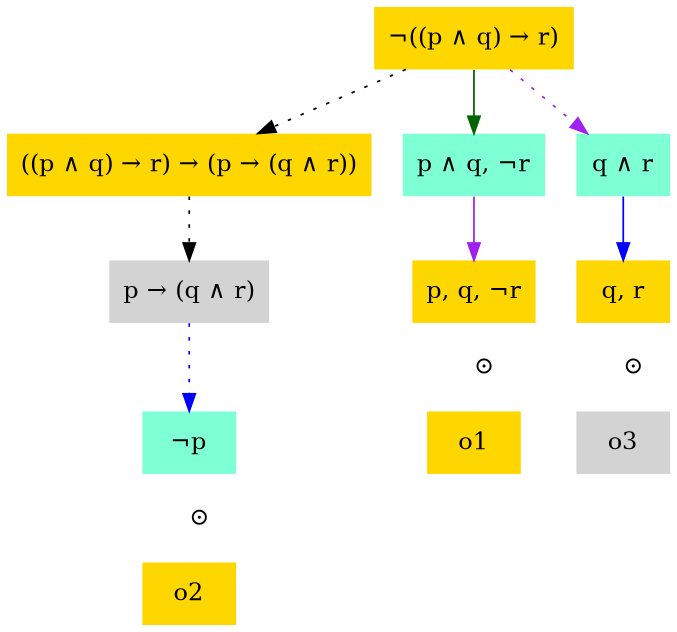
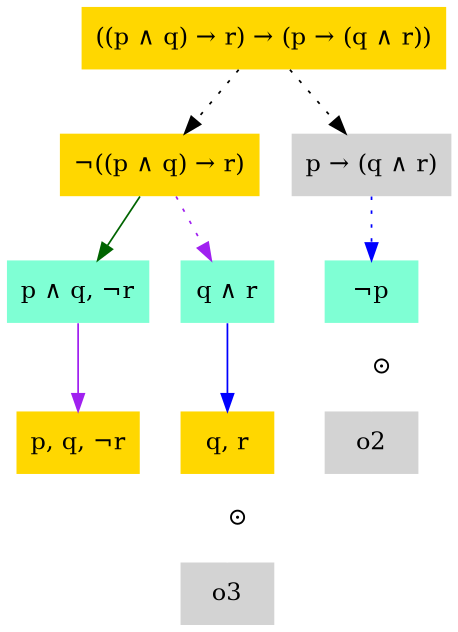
(340, 98) -> (217, 95)
(474, 443) -> none
(189, 594) -> (372, 443)
